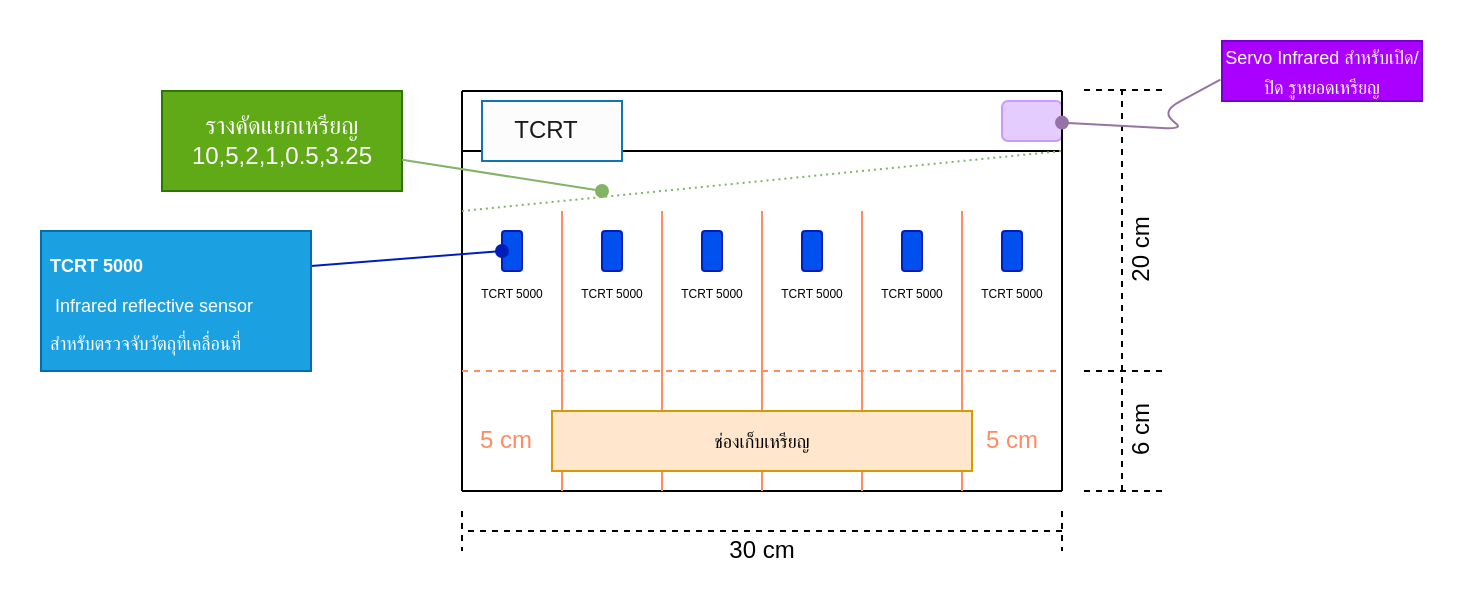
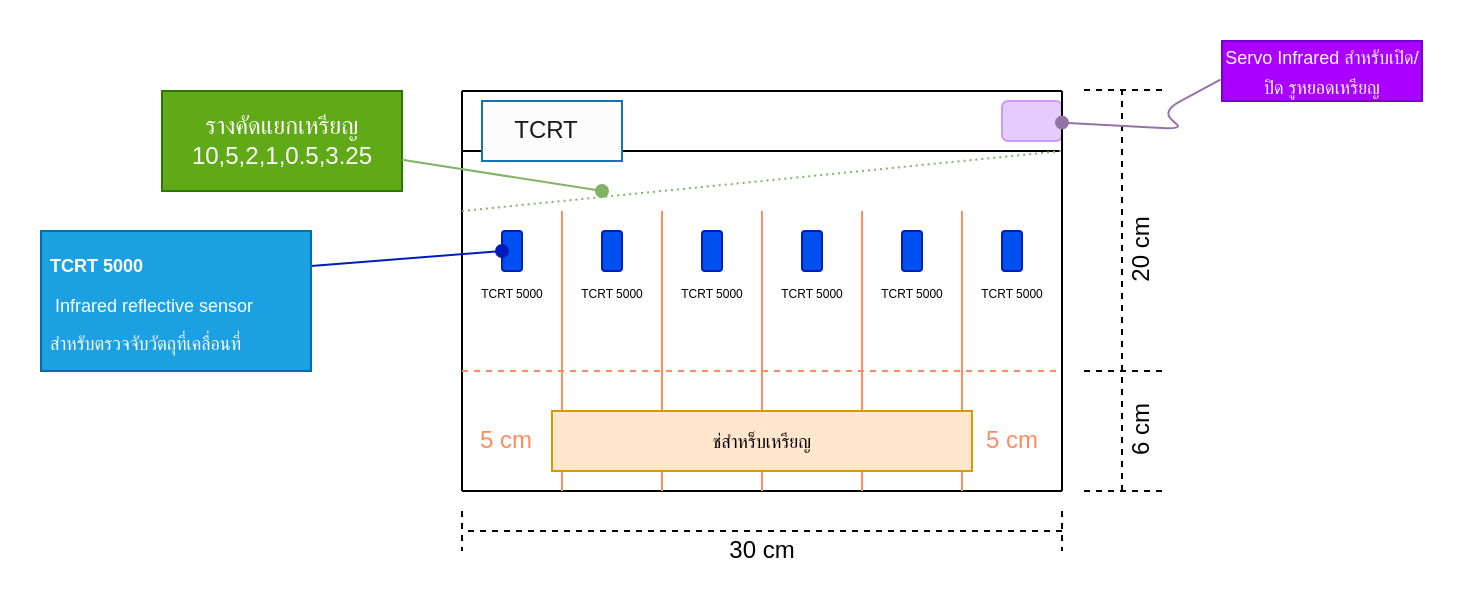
(763, 441) -> (763, 441)
